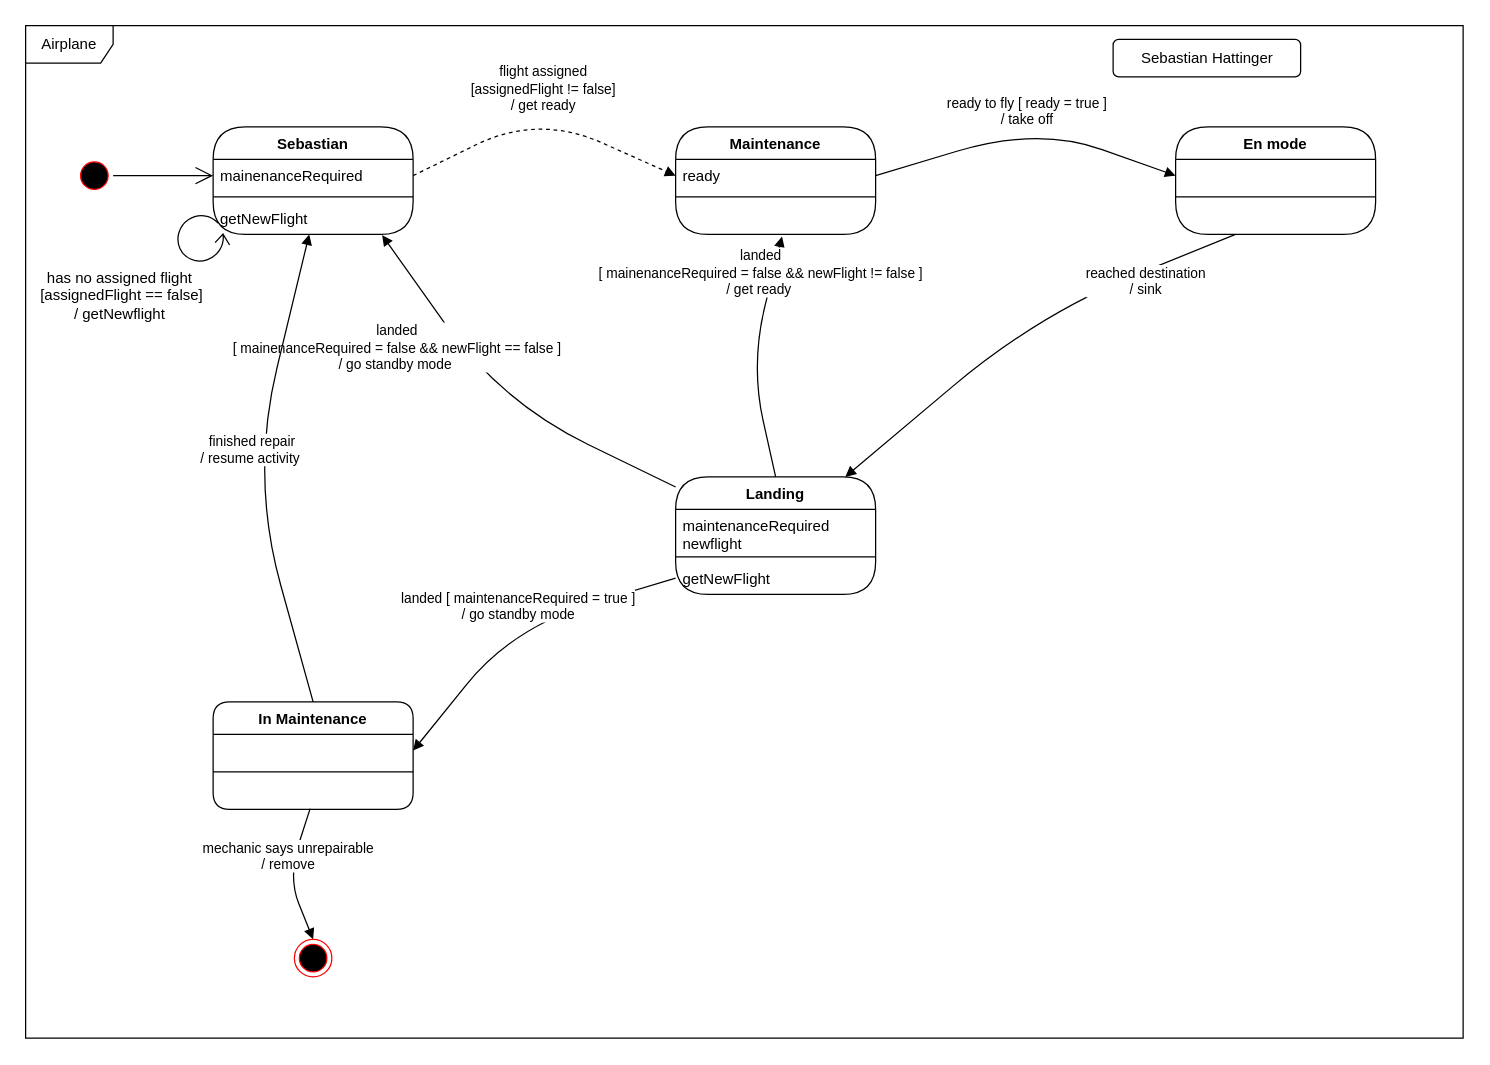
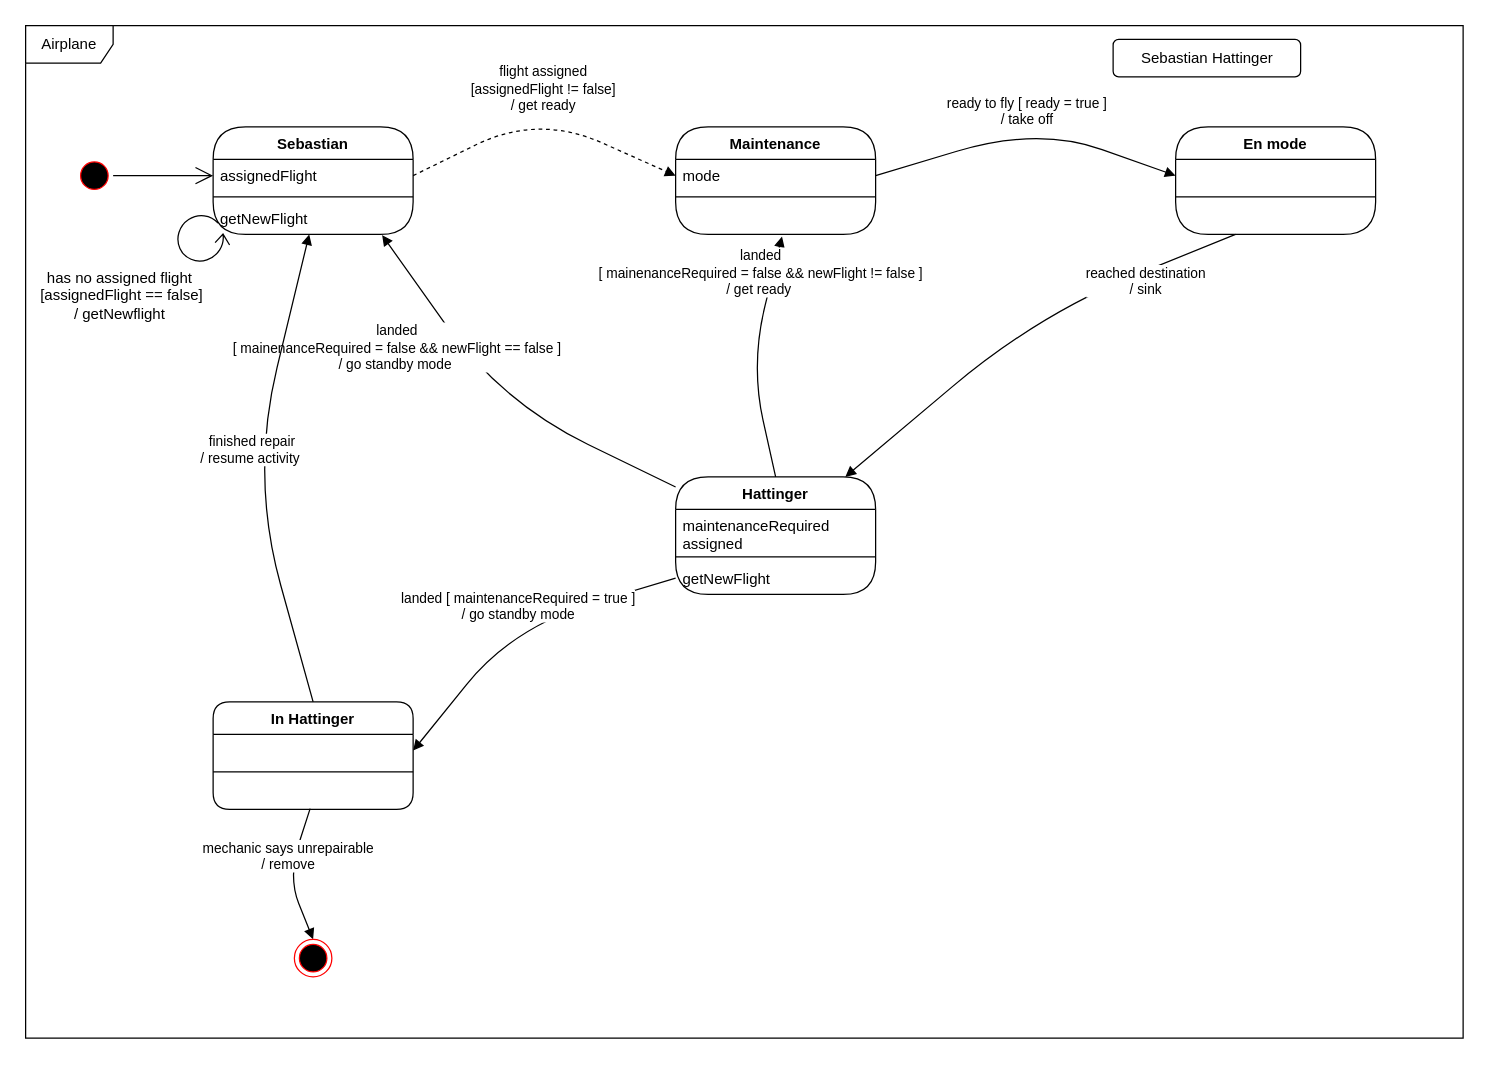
(292, 176) -> (273, 176)
(704, 176) -> (699, 176)
(775, 494) -> (775, 494)
(758, 526) -> (758, 526)
(313, 719) -> (313, 719)
